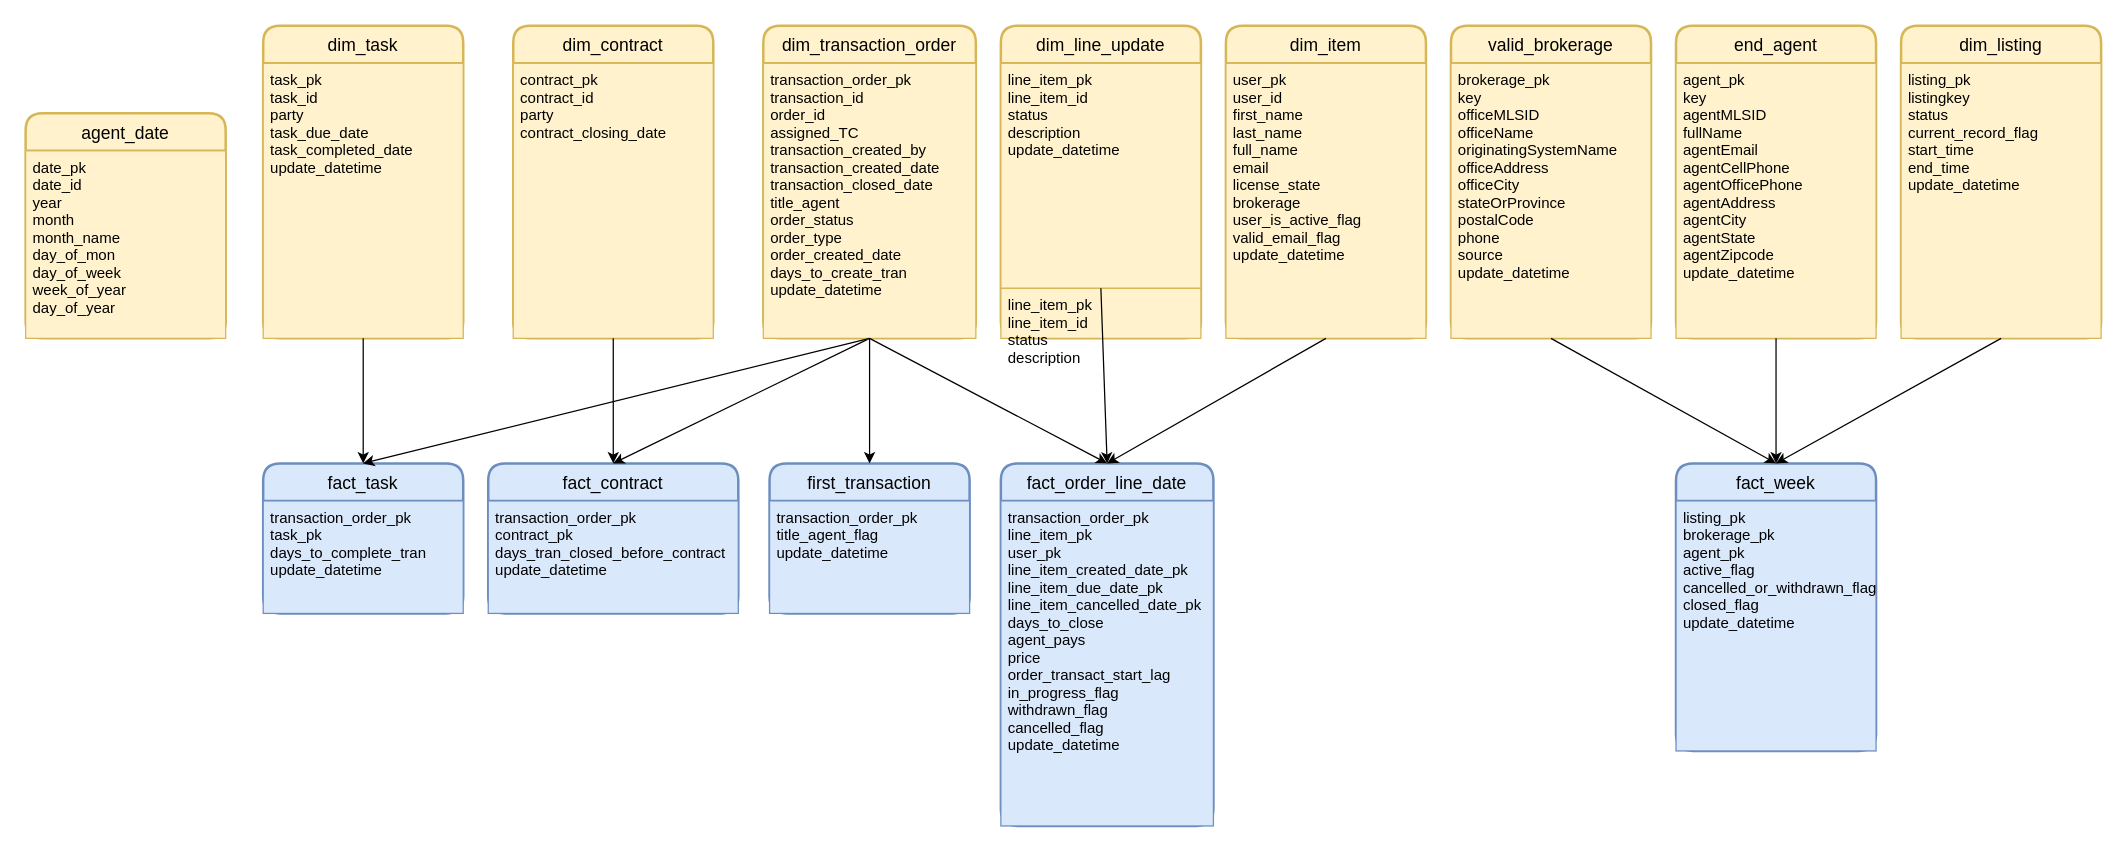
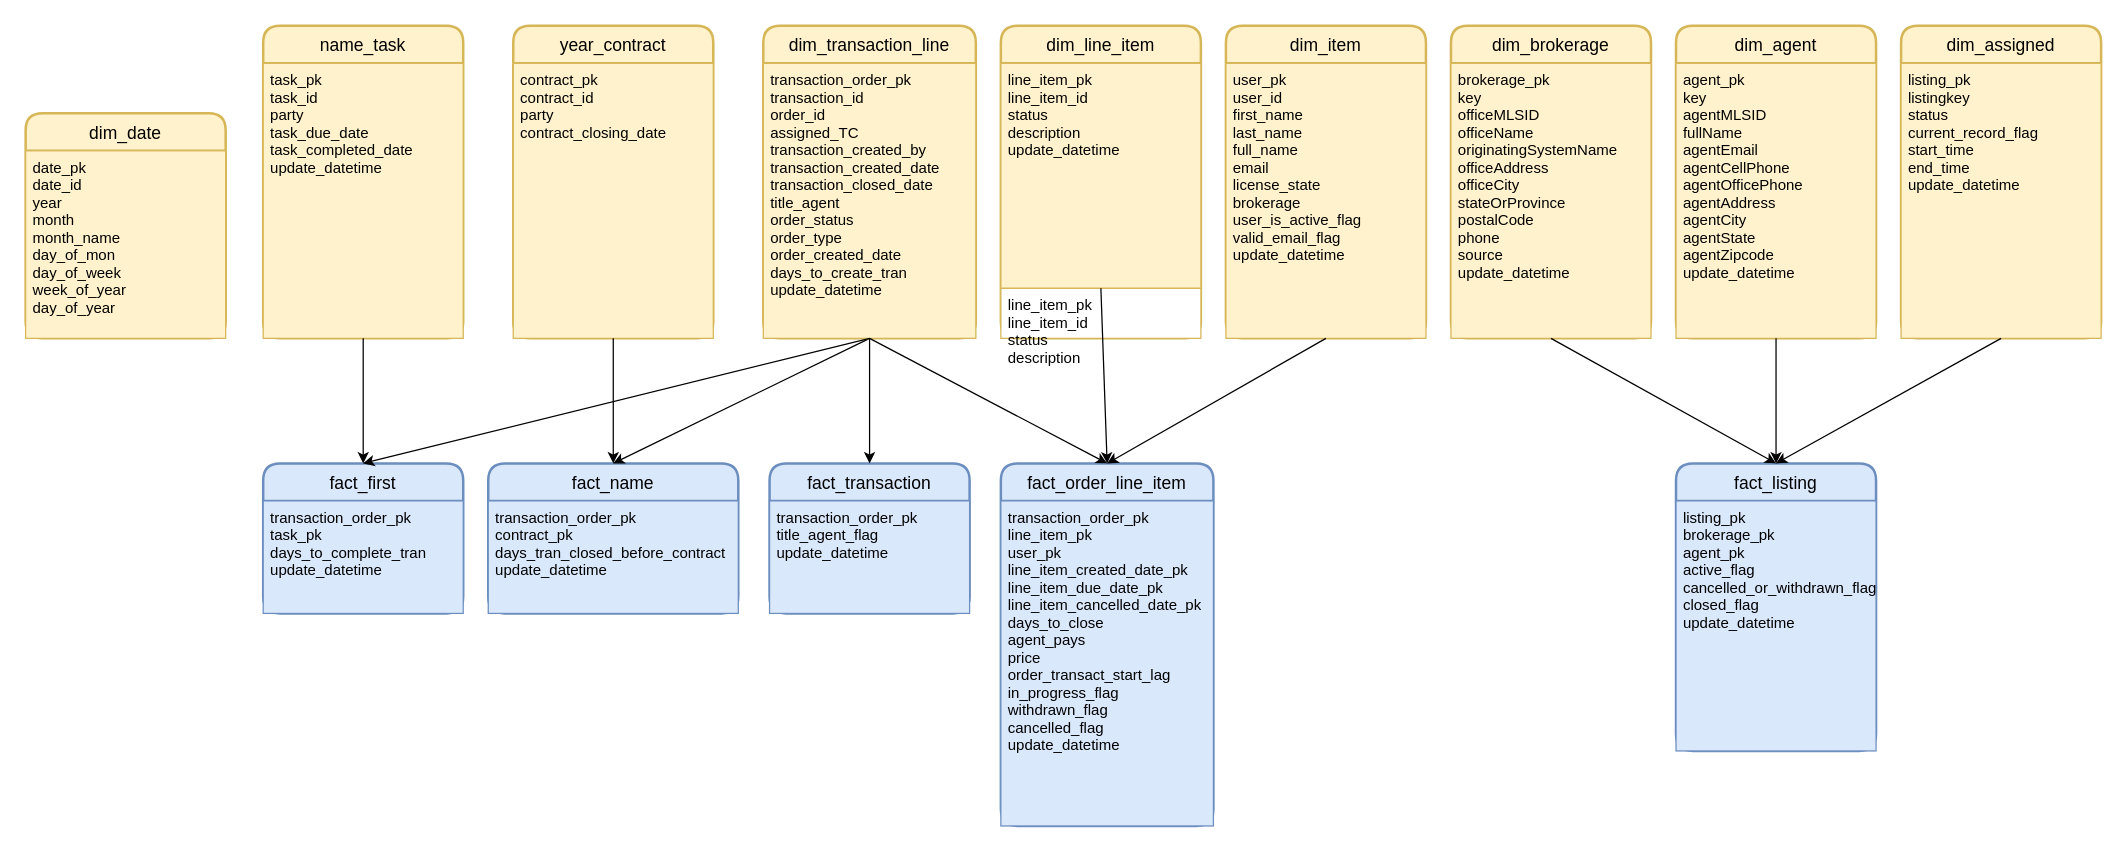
(363, 45) -> (363, 45)
(613, 45) -> (613, 45)
(869, 45) -> (869, 45)
(1100, 45) -> (1100, 45)
(1550, 45) -> (1550, 45)
(1775, 45) -> (1775, 45)
(2000, 45) -> (2000, 45)
(125, 133) -> (125, 133)
(1101, 313) -> (1101, 313)
(363, 483) -> (363, 483)
(613, 483) -> (613, 483)
(869, 483) -> (869, 483)
(1106, 483) -> (1106, 483)
(1775, 483) -> (1775, 483)
